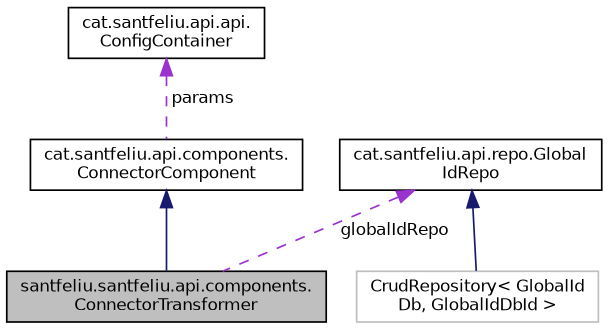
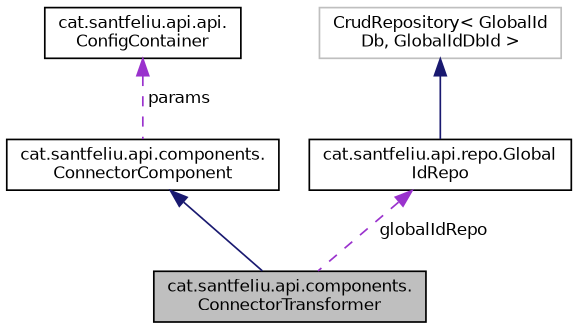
(475, 239) -> (440, 107)
(166, 297) -> (290, 297)
